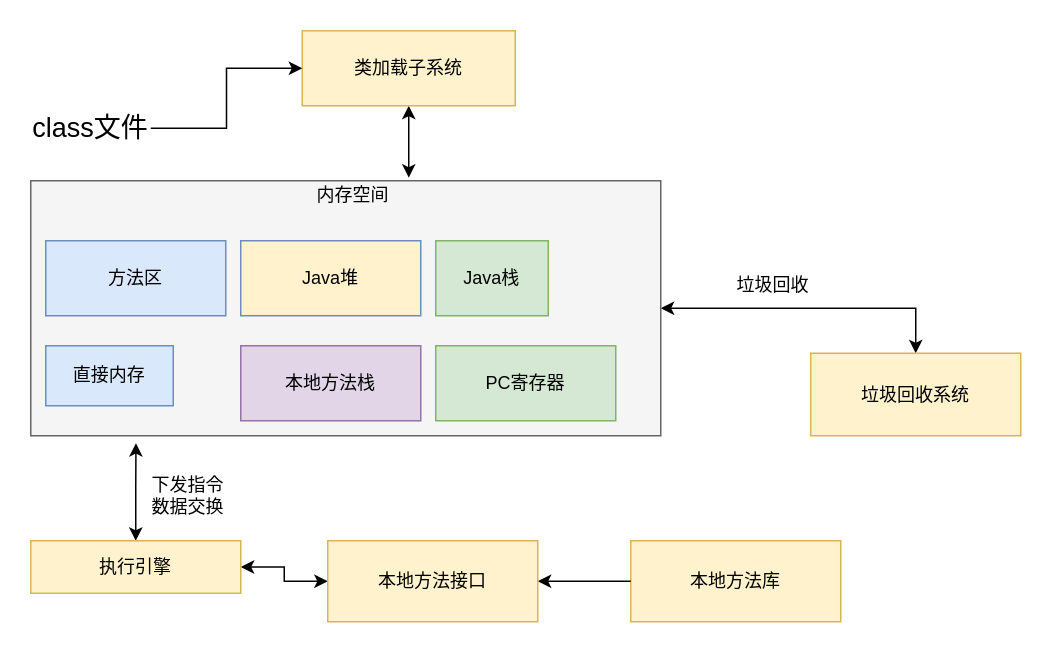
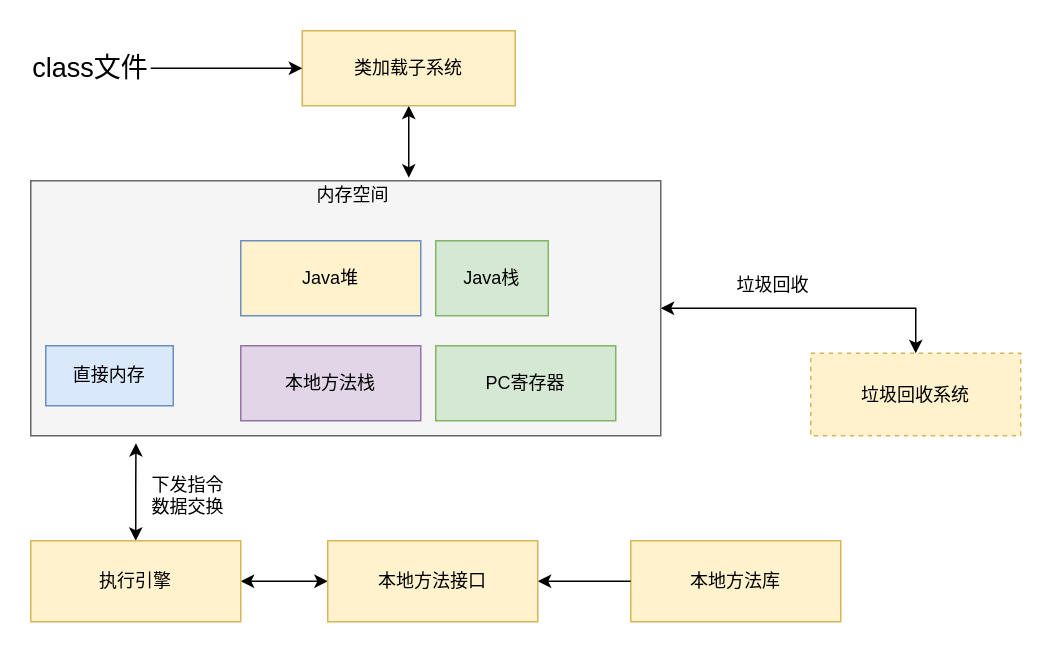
(91, 128) -> (91, 68)
(136, 278) -> none
(916, 395) -> (916, 395)
(136, 567) -> (136, 581)
